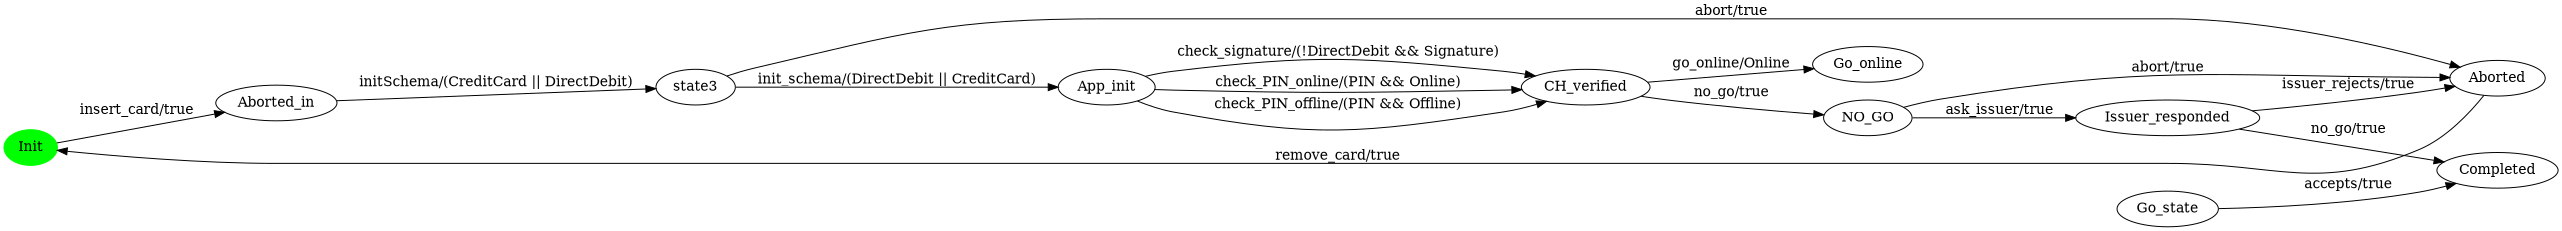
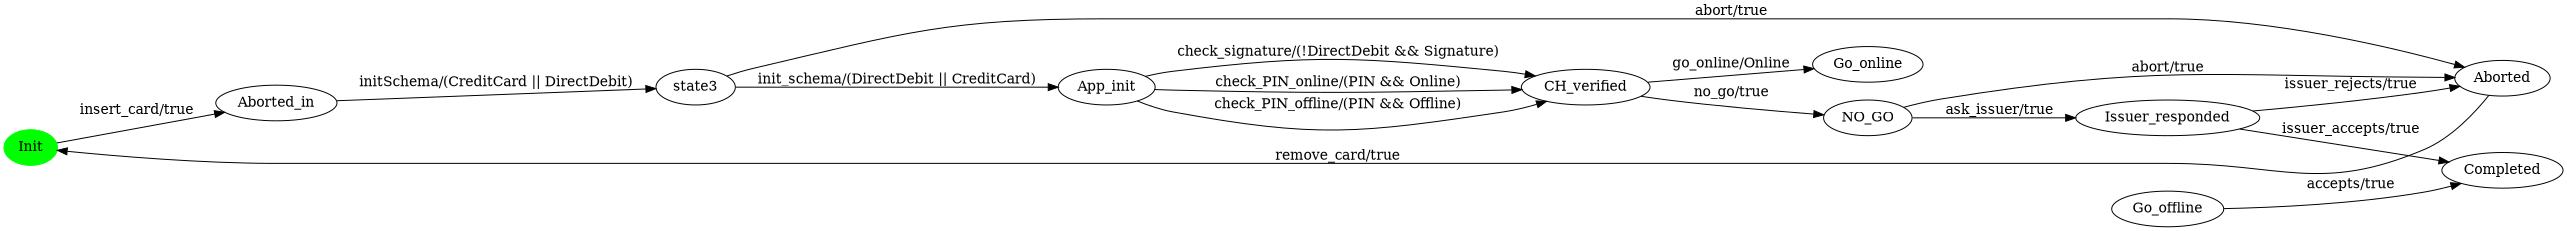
(2348, 129) -> (2351, 129)
(2168, 209) -> (2168, 209)
